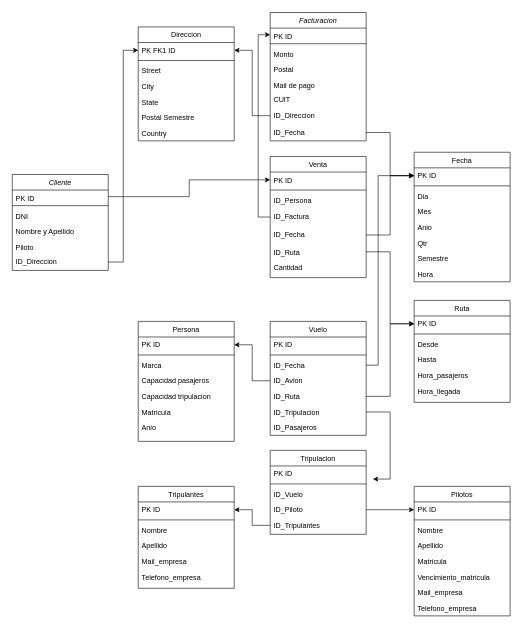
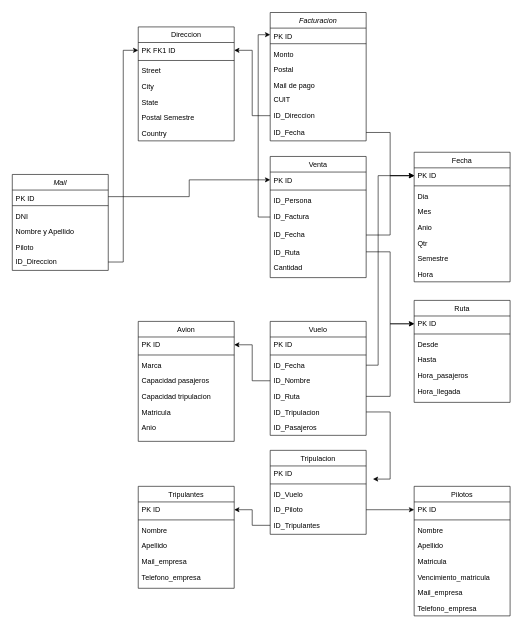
(60, 182) -> (60, 182)
(186, 329) -> (186, 329)
(289, 381) -> (292, 381)
